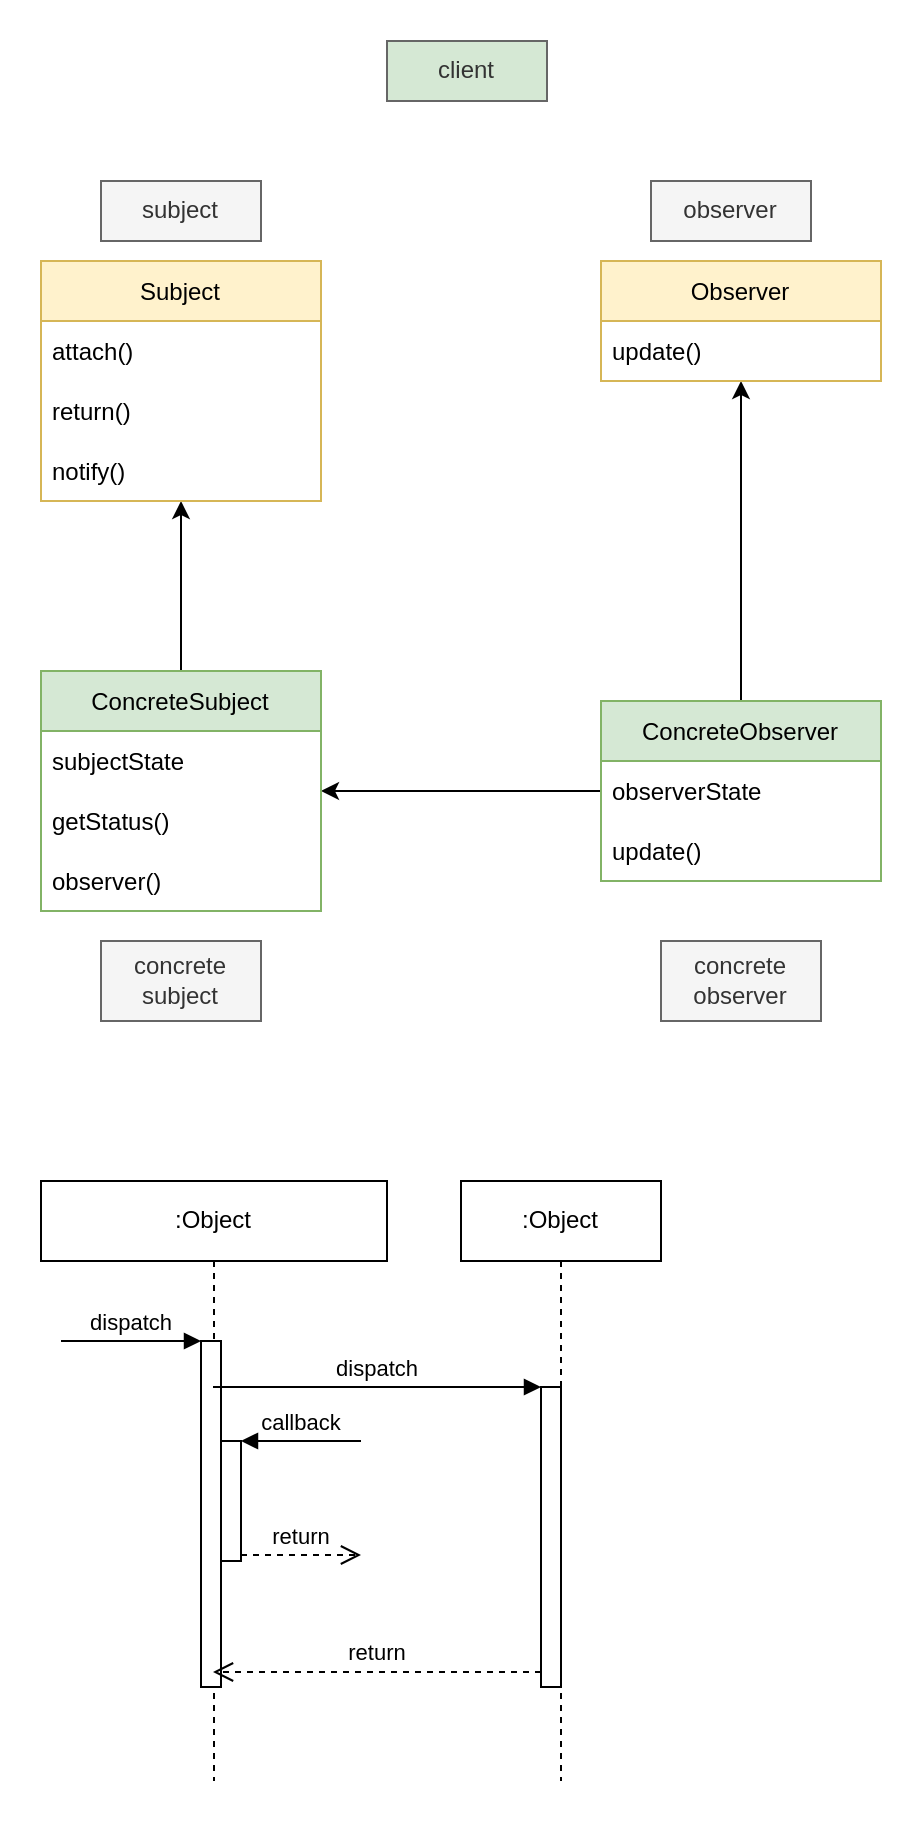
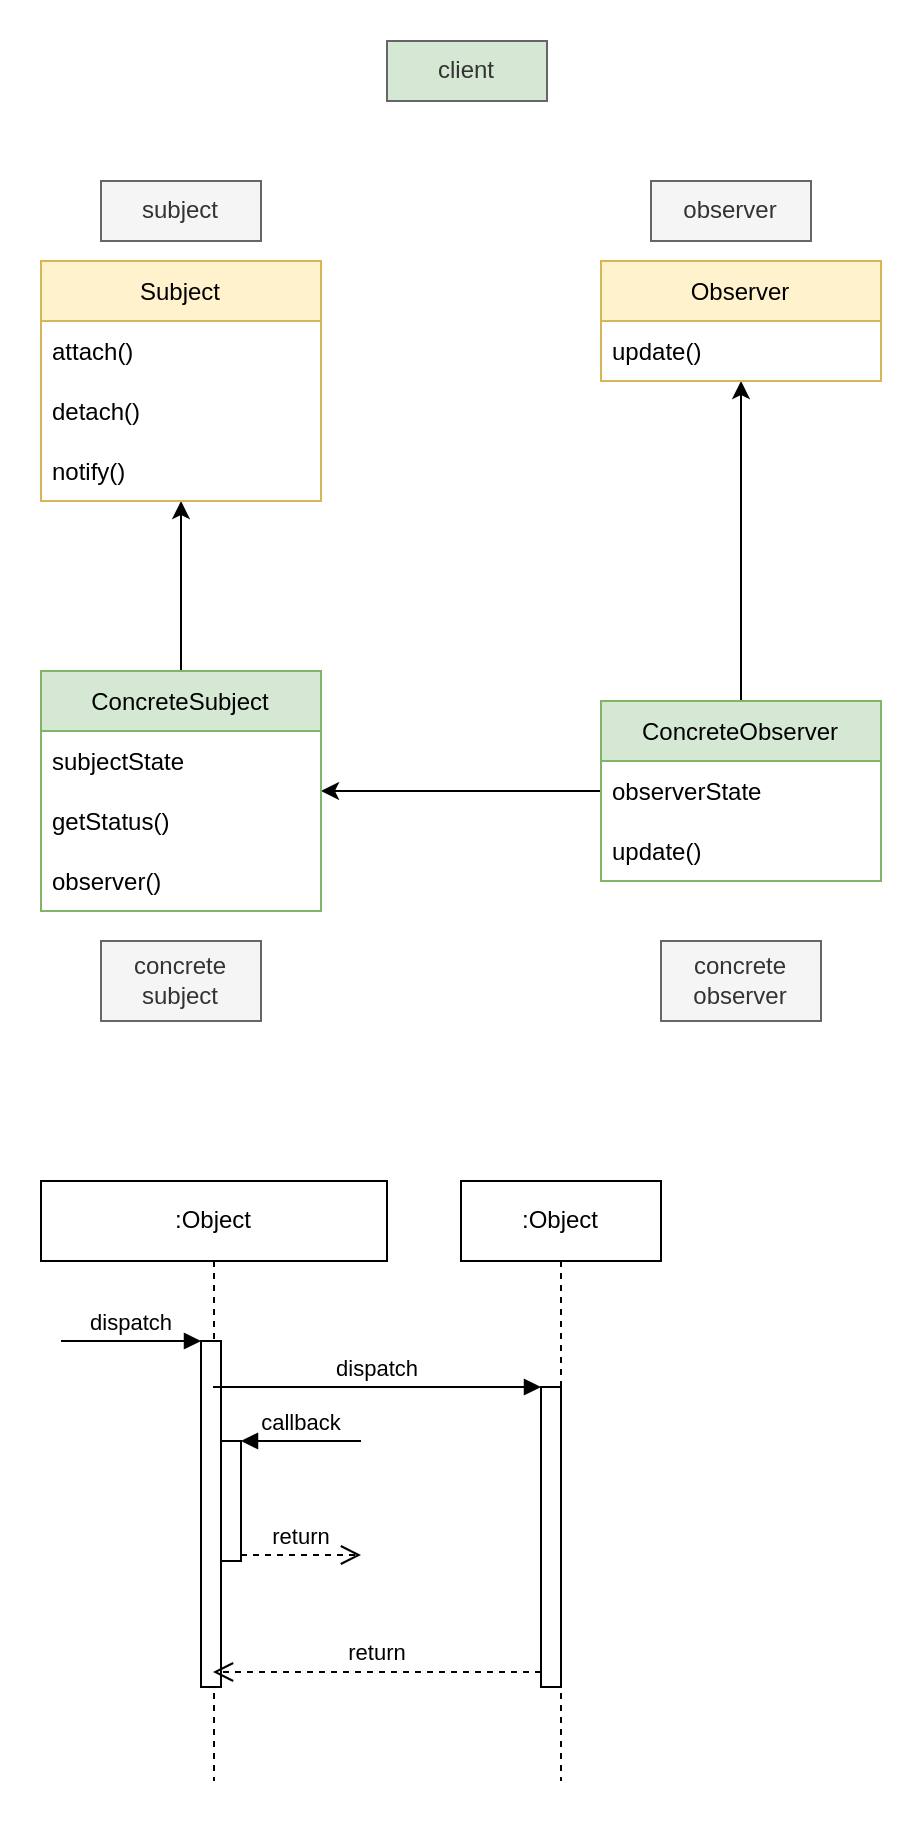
(106, 412) -> (106, 412)
